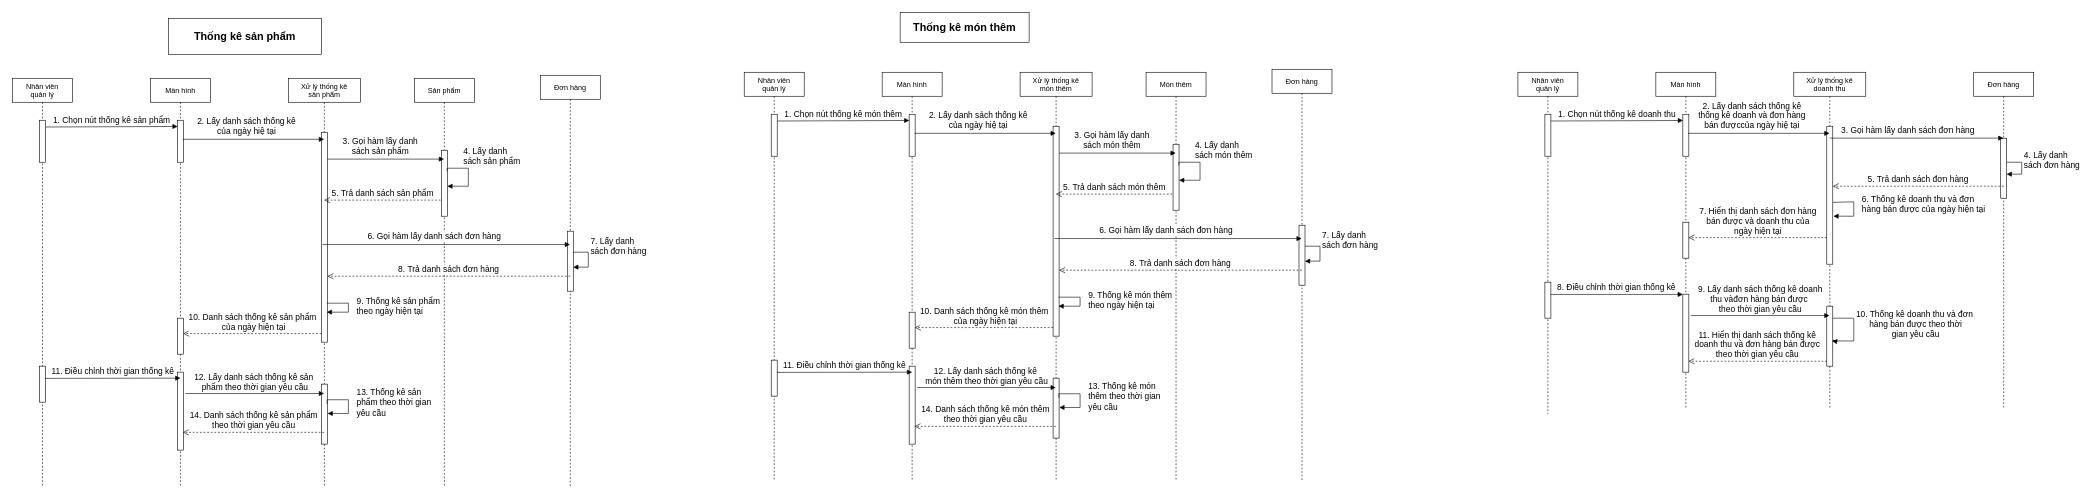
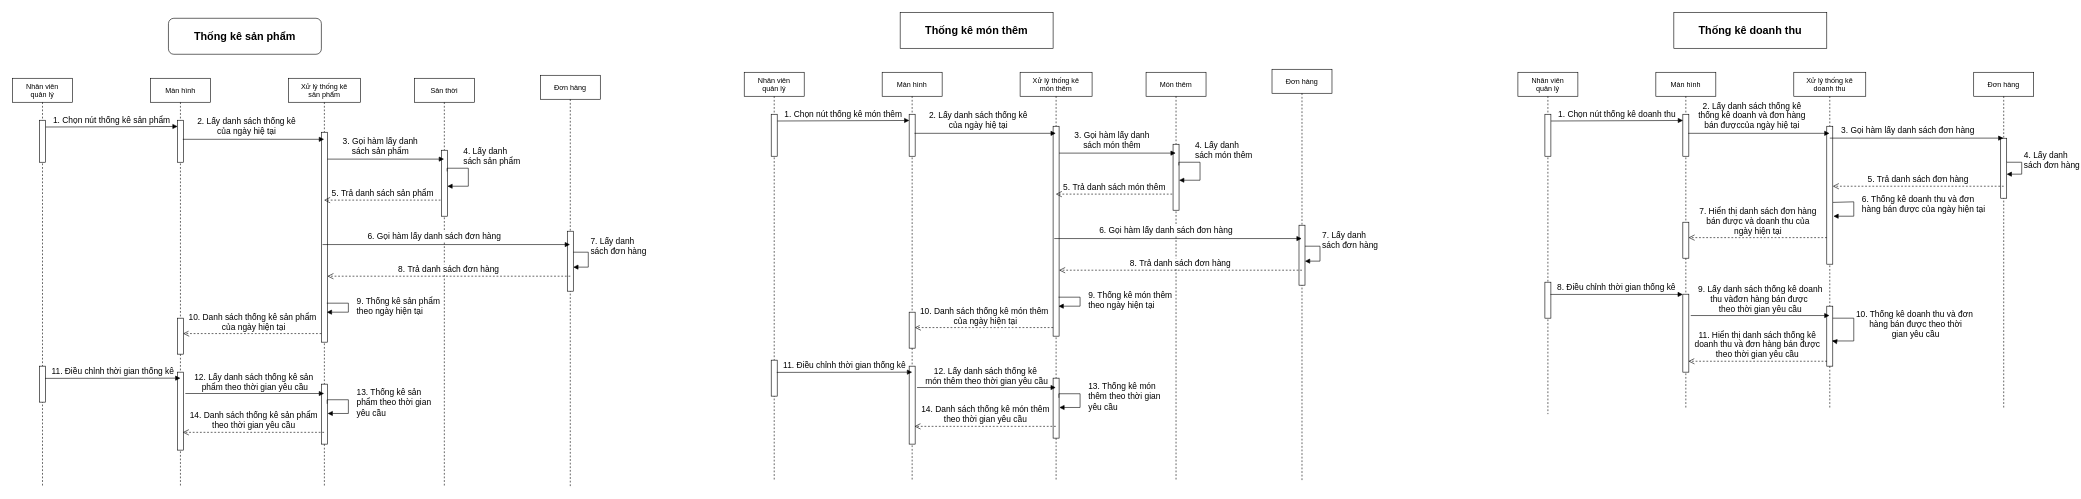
(965, 27) -> (977, 30)
none -> (1751, 30)
(245, 36) -> (245, 36)
(444, 91) -> (444, 91)
